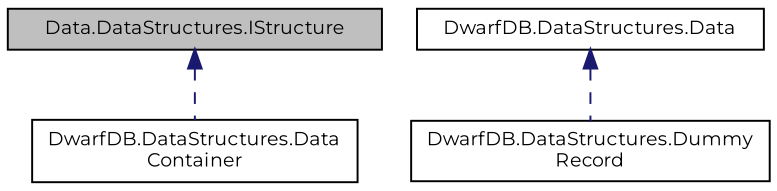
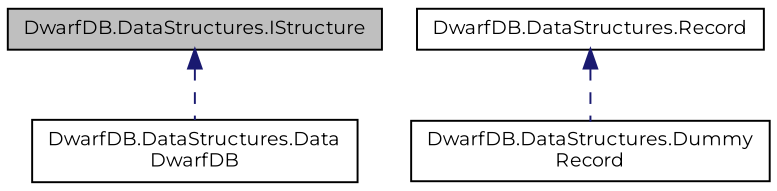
(195, 29) -> (195, 29)
(590, 29) -> (590, 29)
(195, 151) -> (195, 151)
